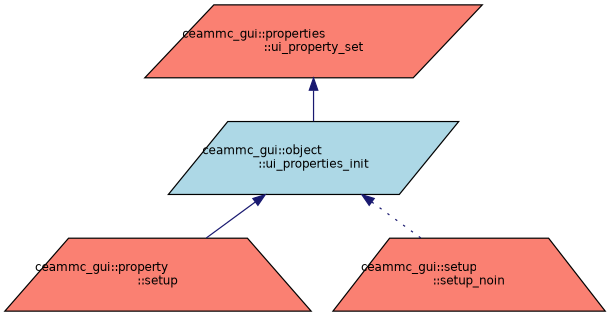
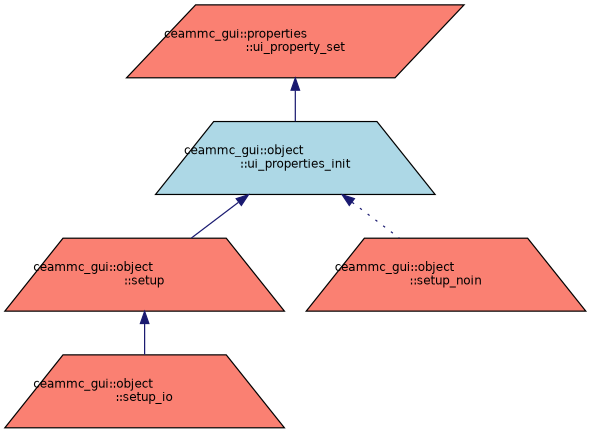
(314, 158) -> (295, 158)
(158, 275) -> (145, 275)
(469, 275) -> (446, 275)
none -> (145, 391)
